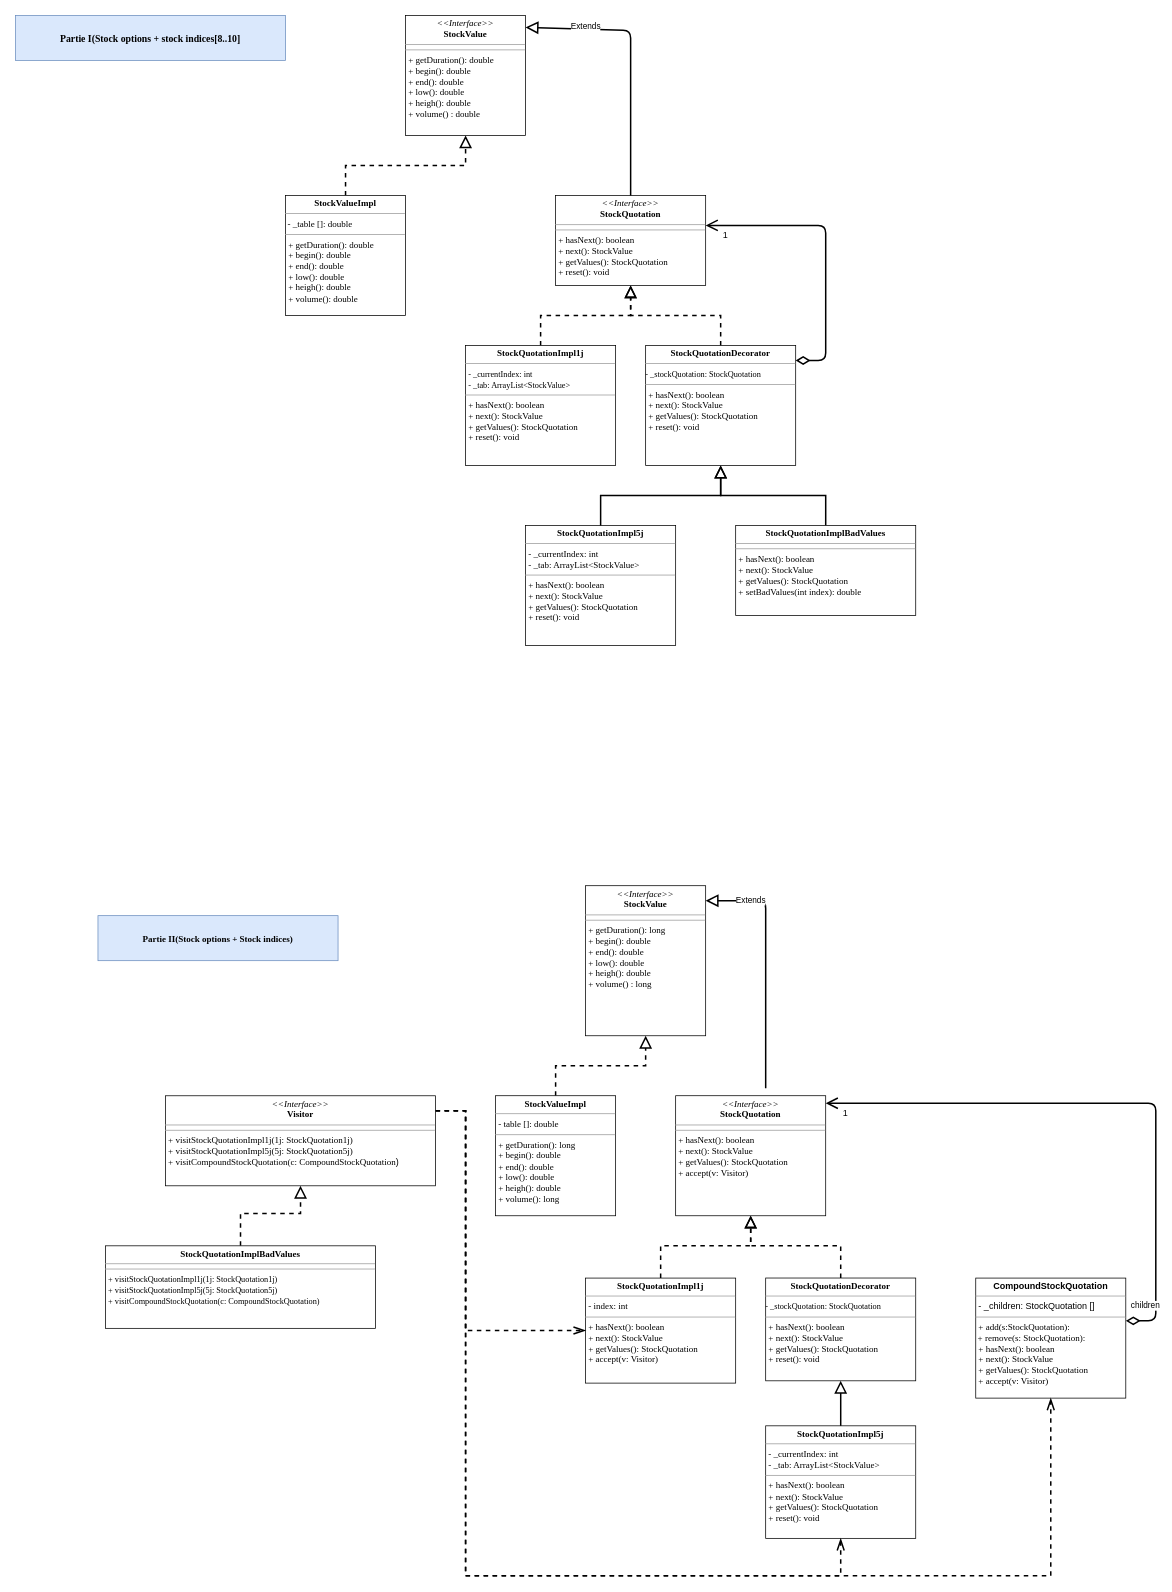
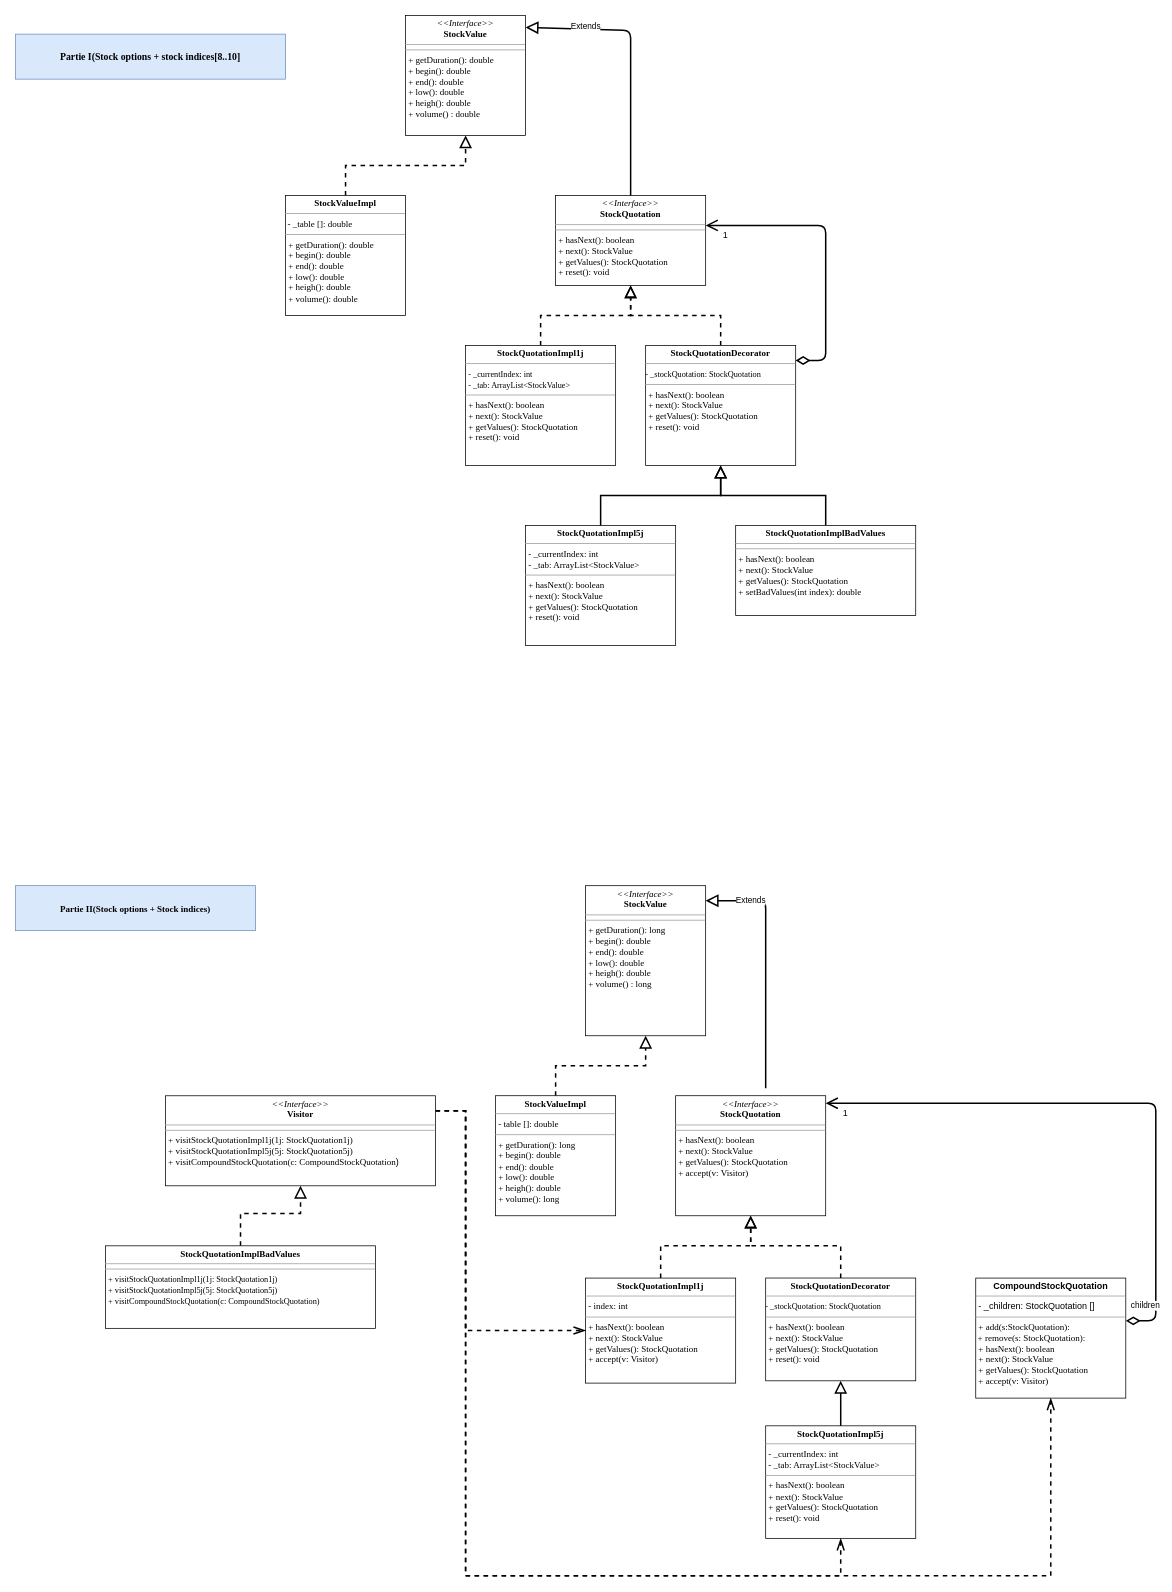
(150, 38) -> (150, 57)
(218, 938) -> (135, 908)
